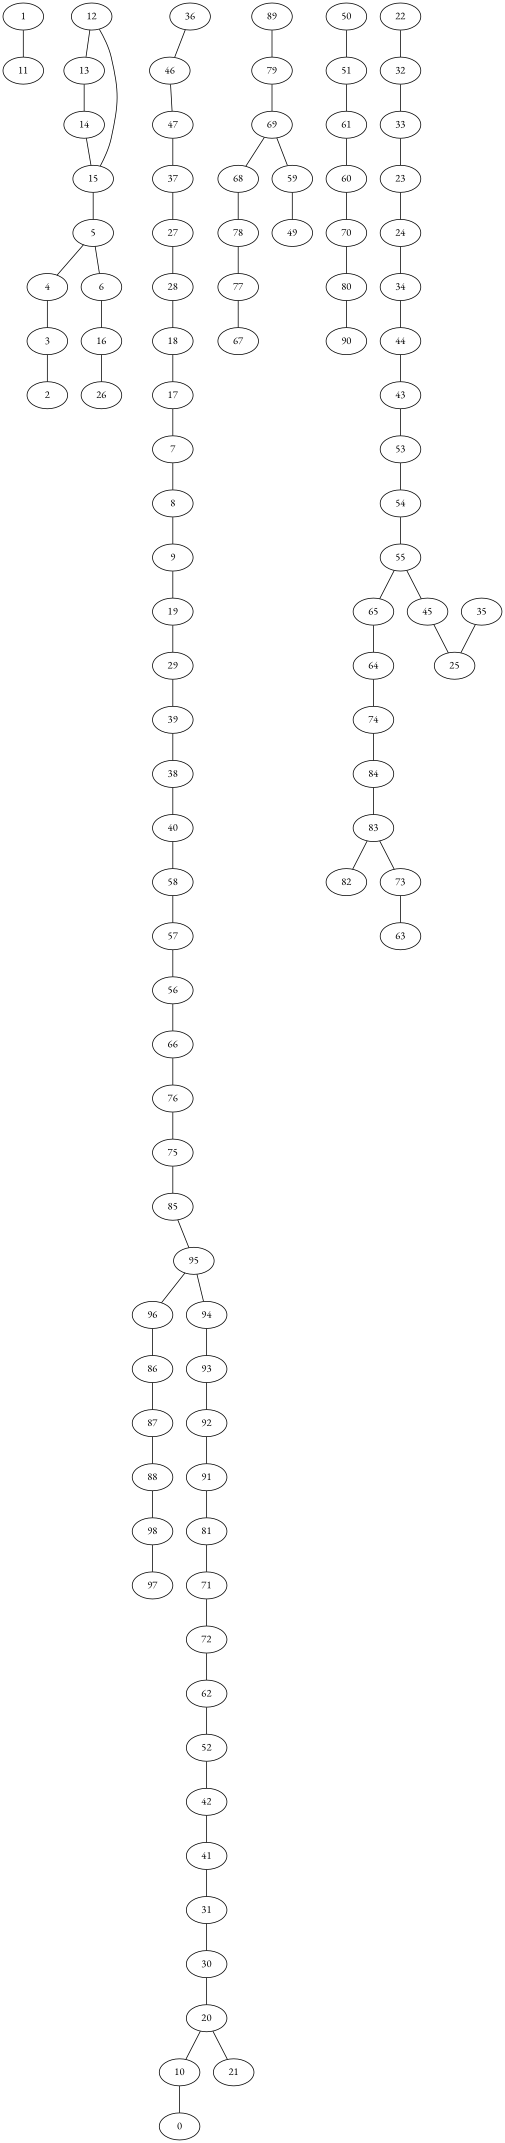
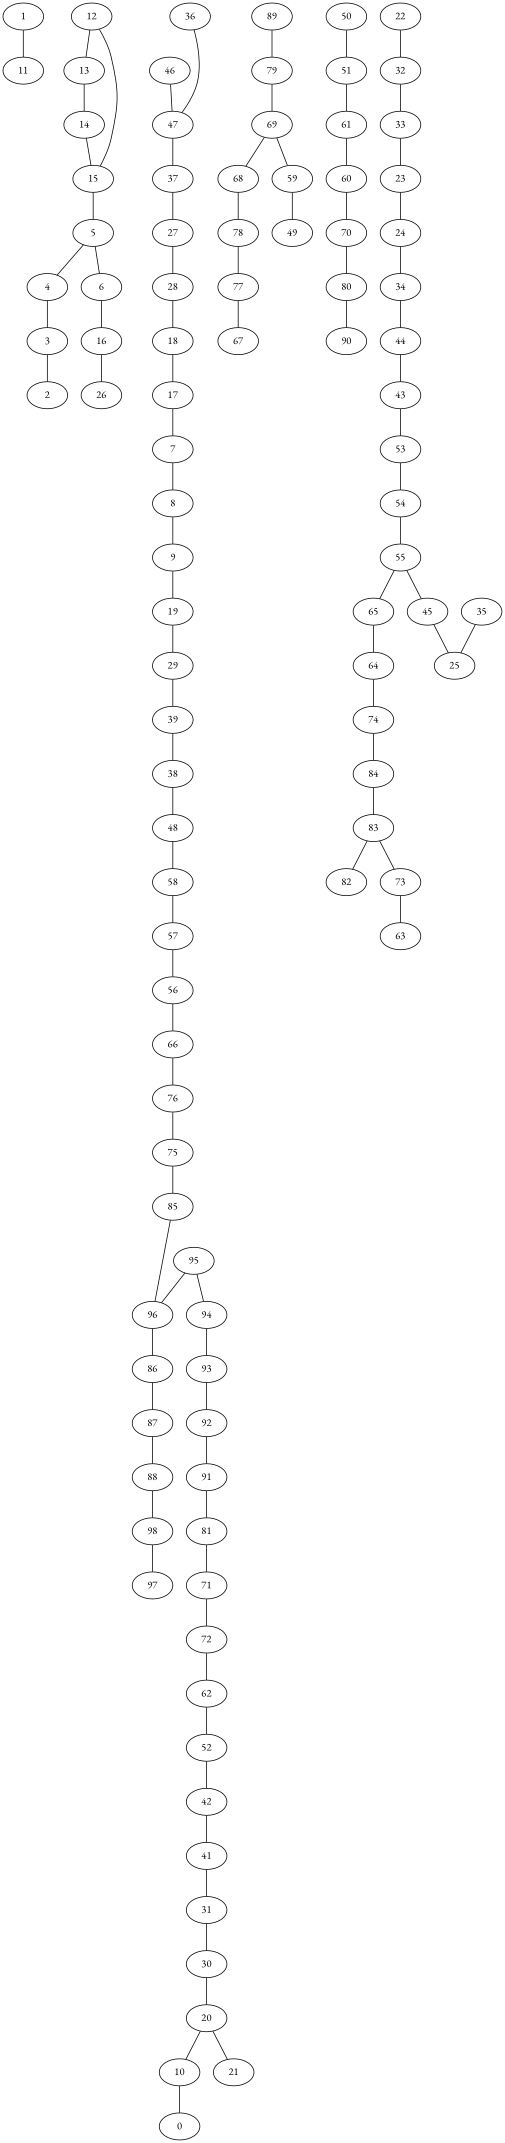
(180, 43) -> (199, 73)
(173, 828) -> (173, 828)
(183, 1234) -> (163, 1261)
